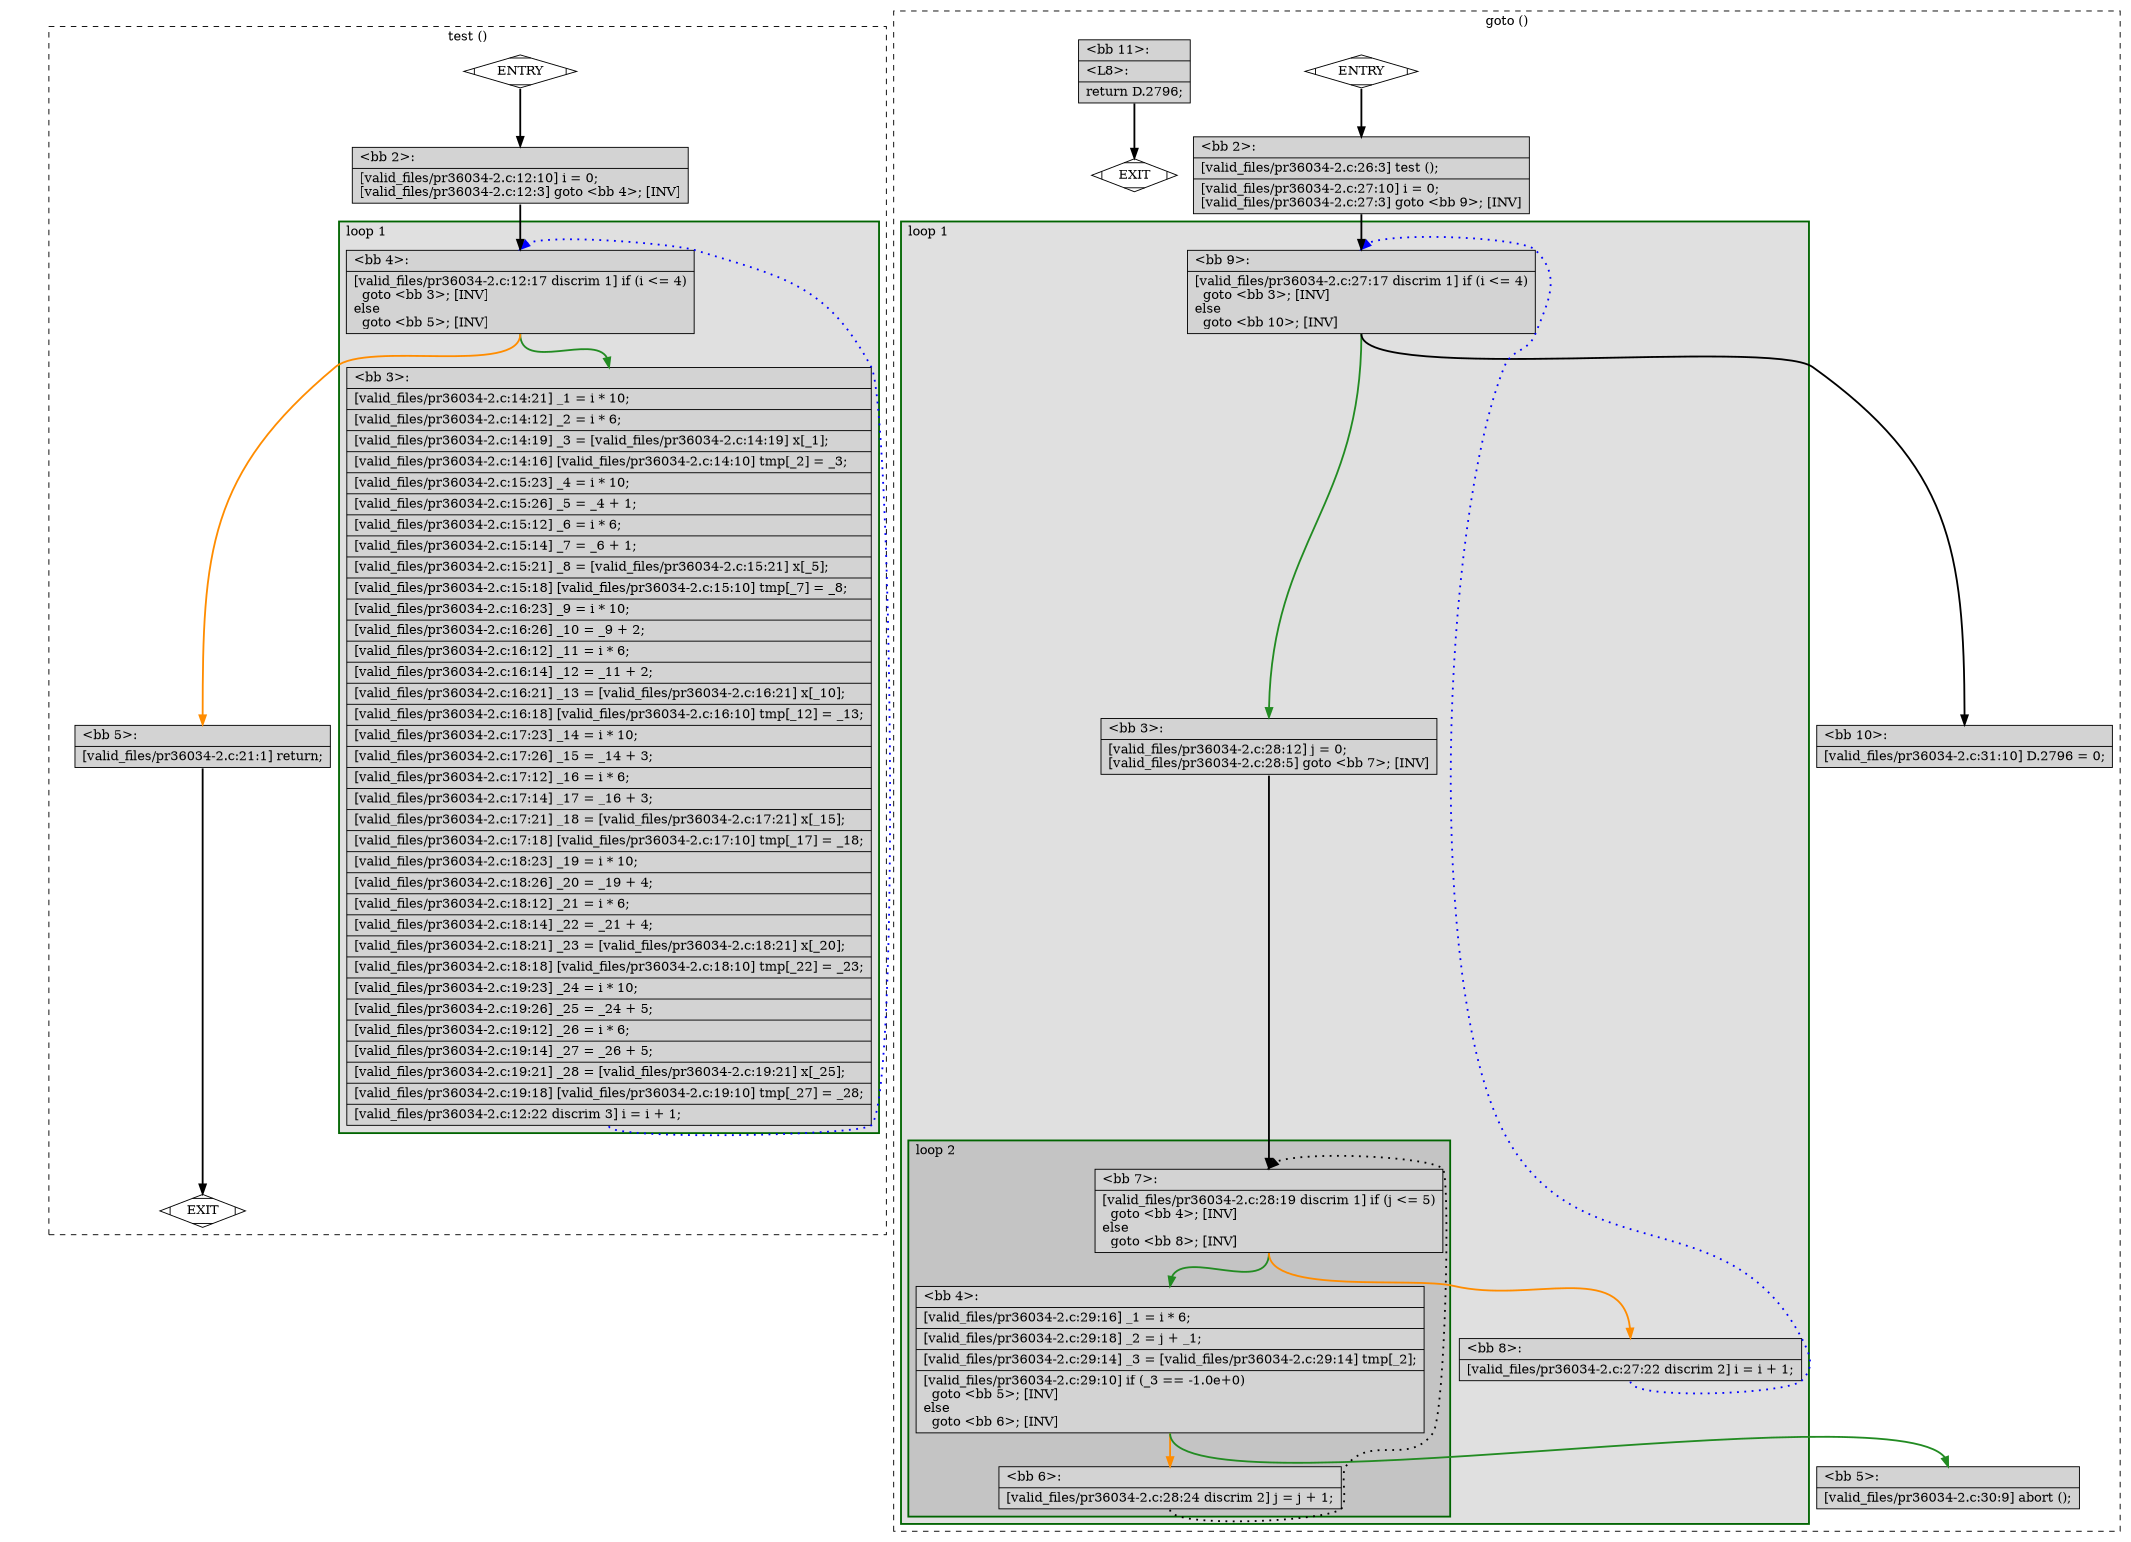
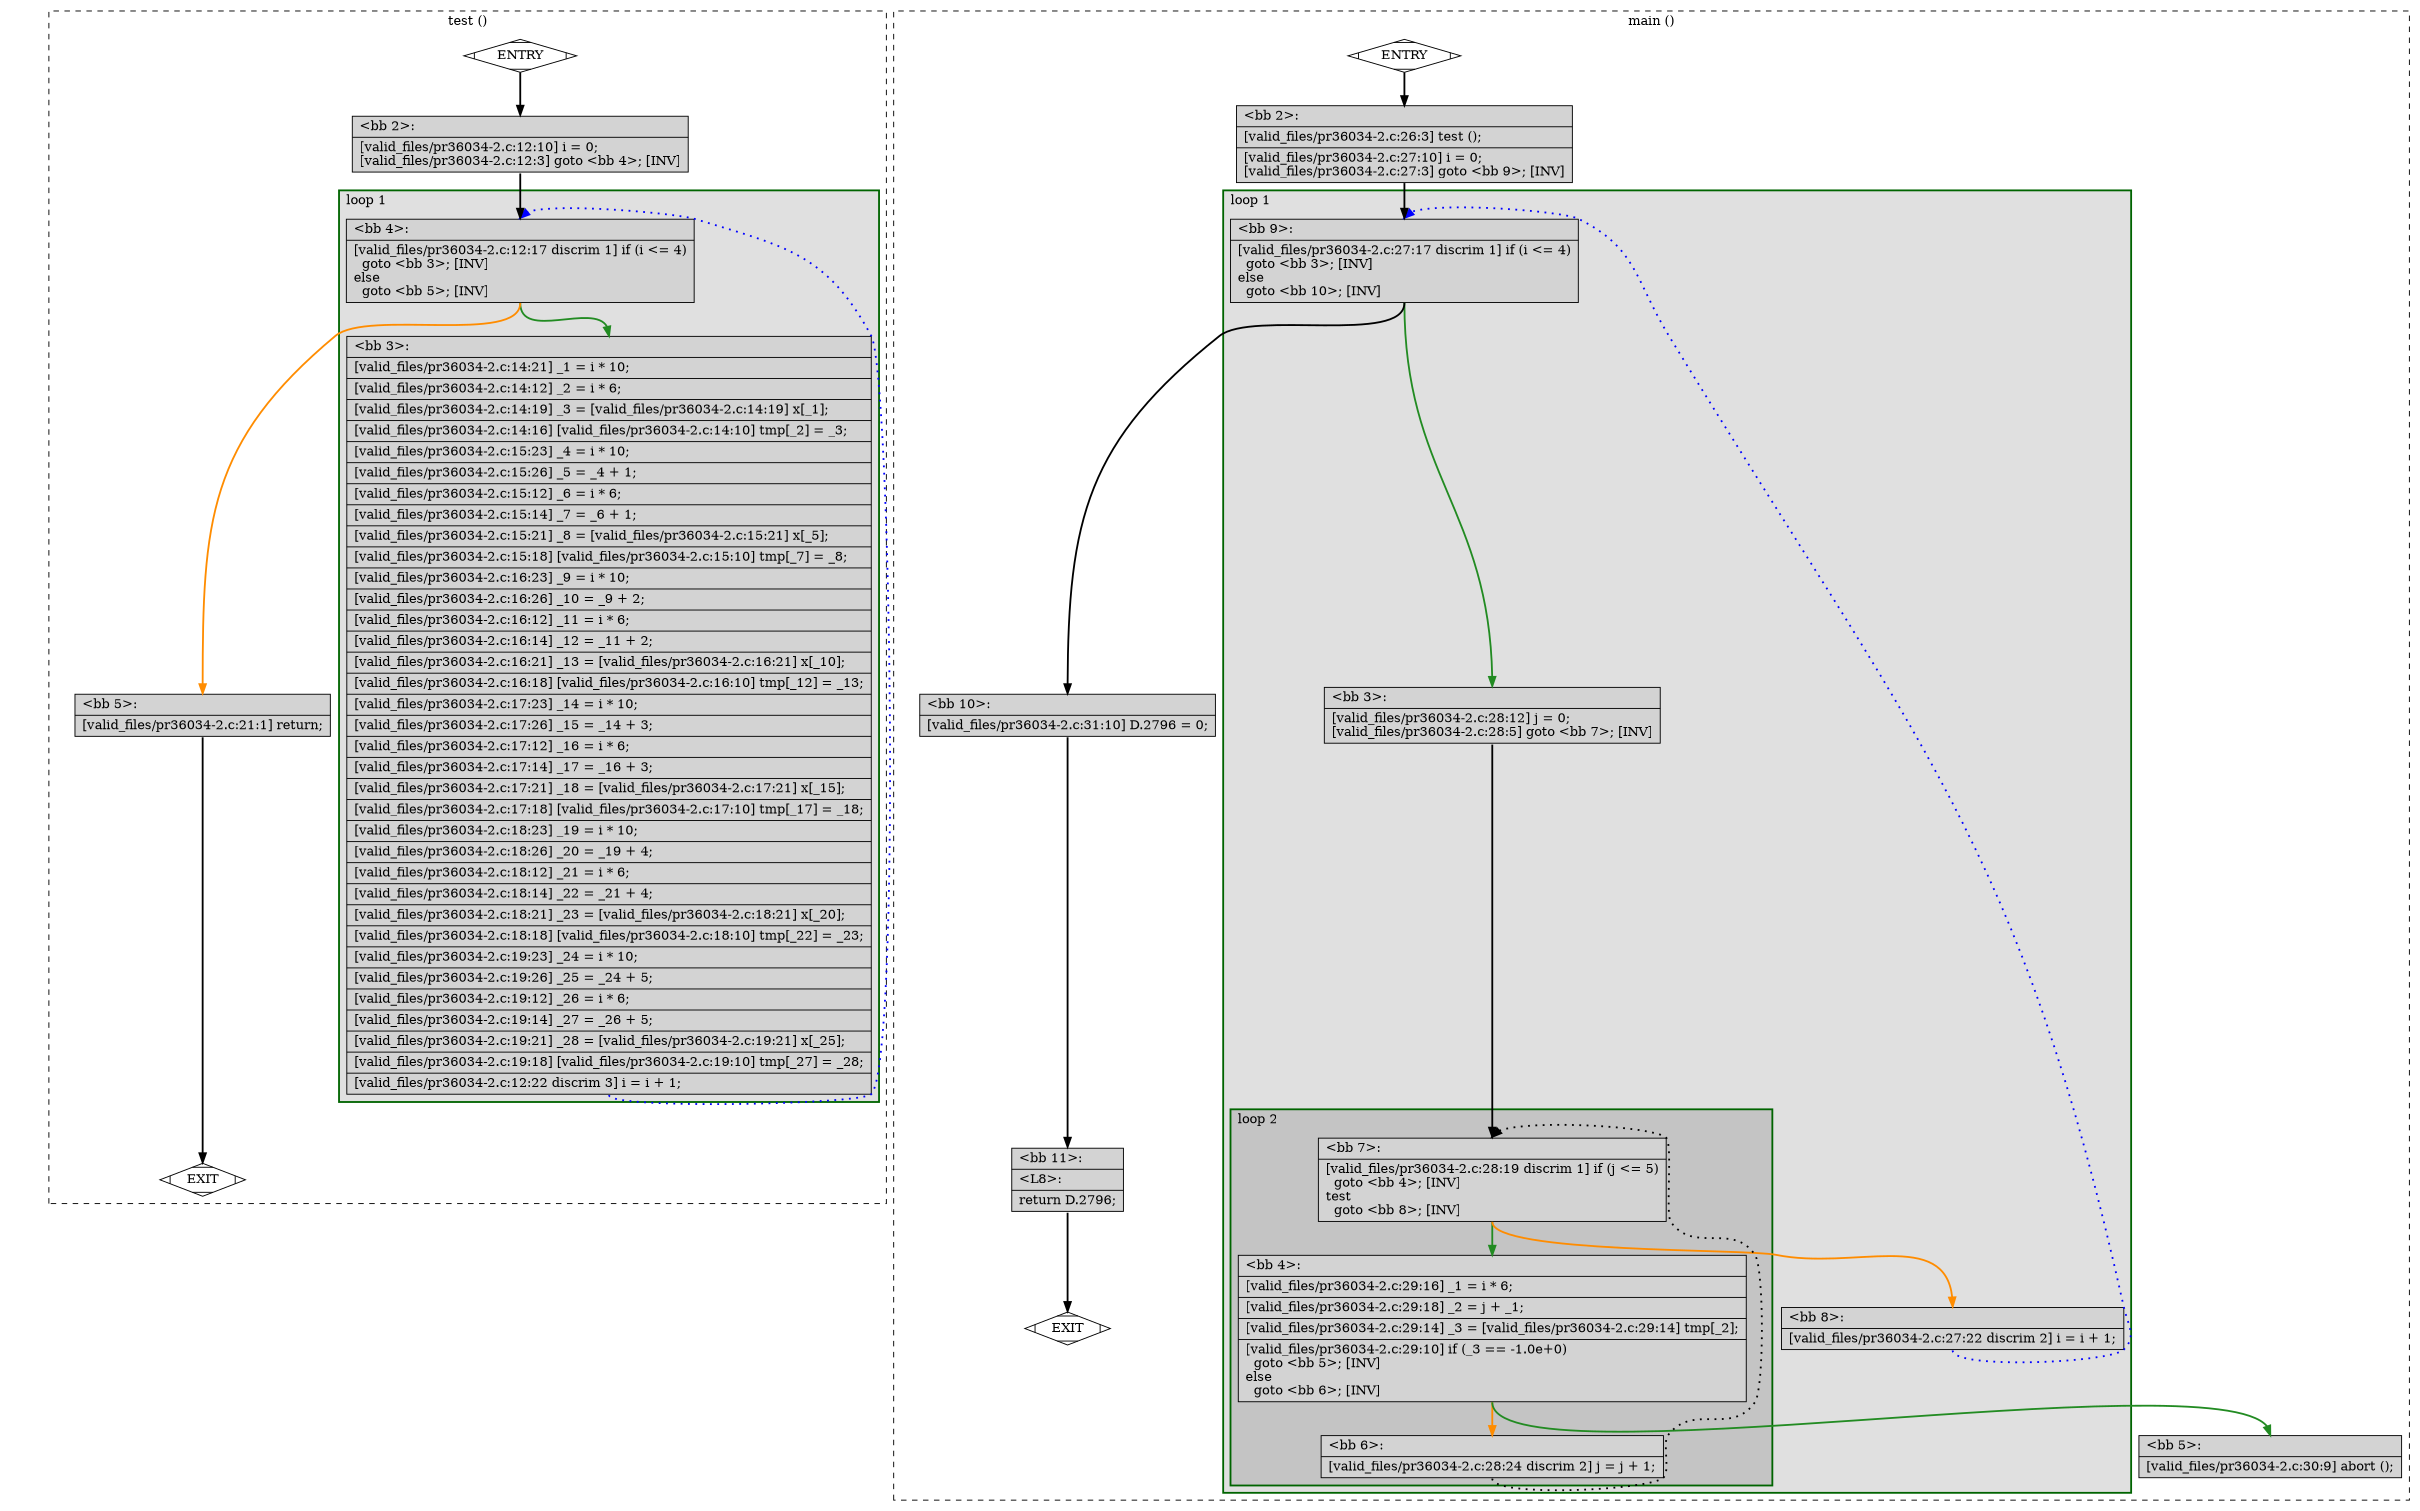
(1507, 22) -> (1652, 22)
none -> (1068, 937)
(1116, 1228) -> (1339, 1197)
